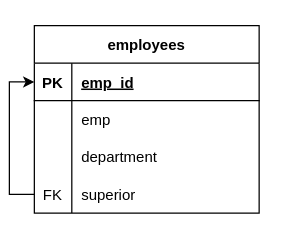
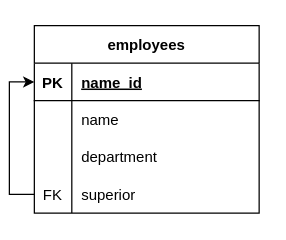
(105, 83) -> (109, 83)
(94, 120) -> (98, 120)
